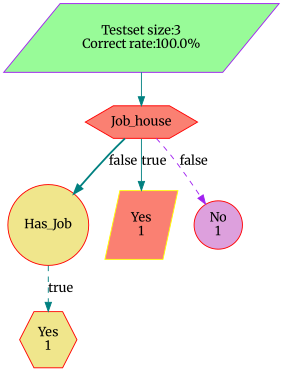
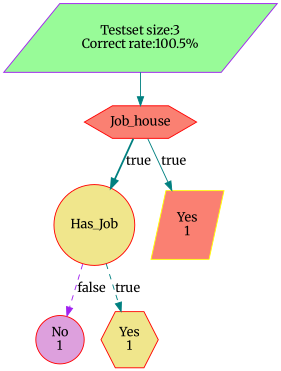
(141, 38) -> (140, 38)
(123, 161) -> (139, 161)
(179, 167) -> (76, 286)
